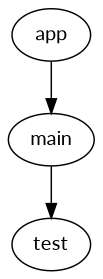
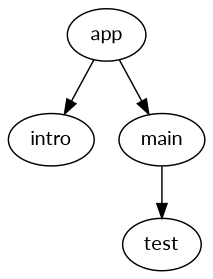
none -> (51, 140)
